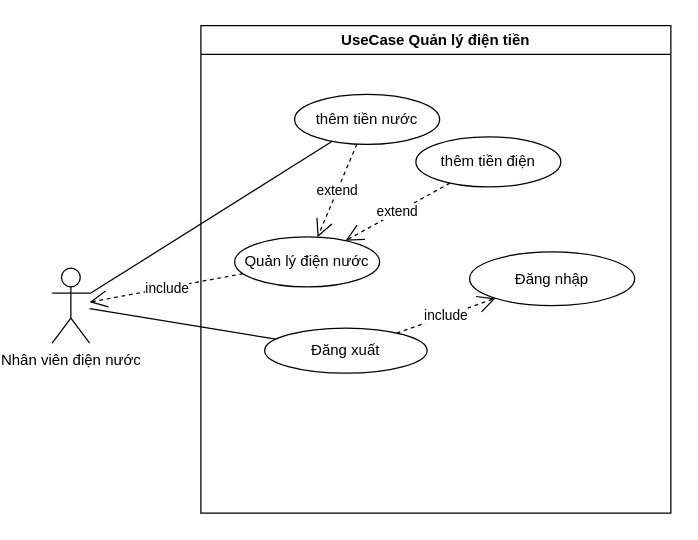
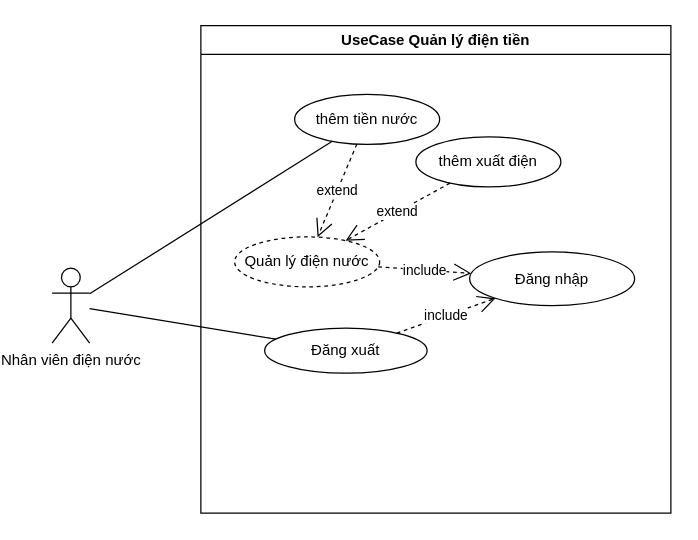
(488, 162) -> (488, 162)
(307, 262) -> (307, 262)
(168, 288) -> (423, 270)
